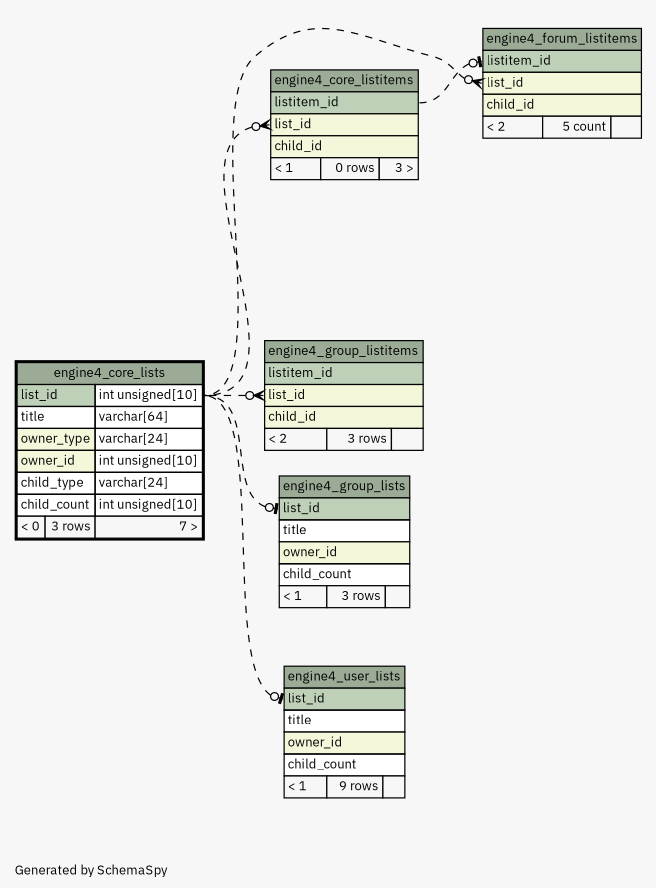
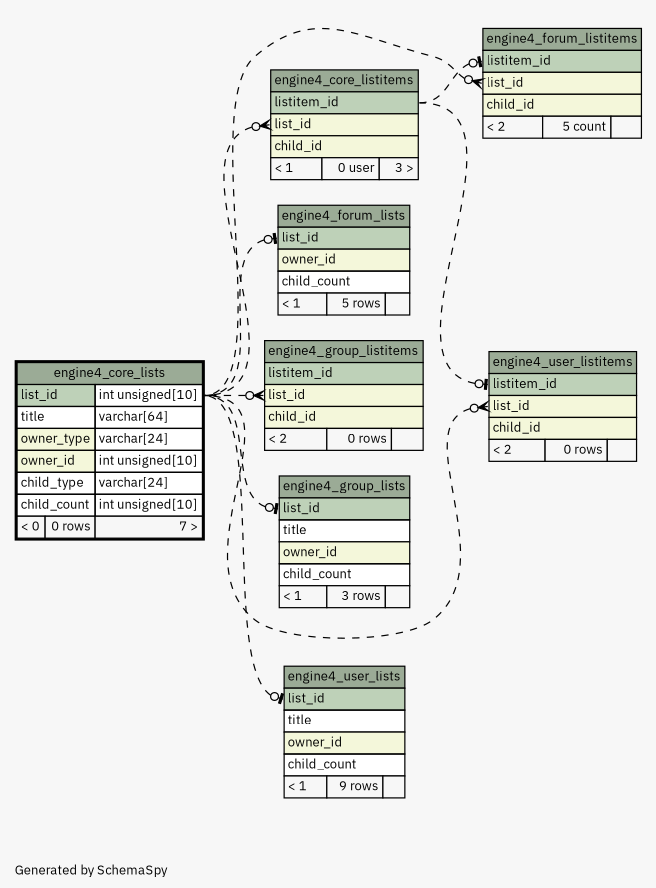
(355, 168) -> (357, 168)
none -> (344, 260)
none -> (562, 406)
(368, 439) -> (368, 439)
(71, 527) -> (71, 527)
